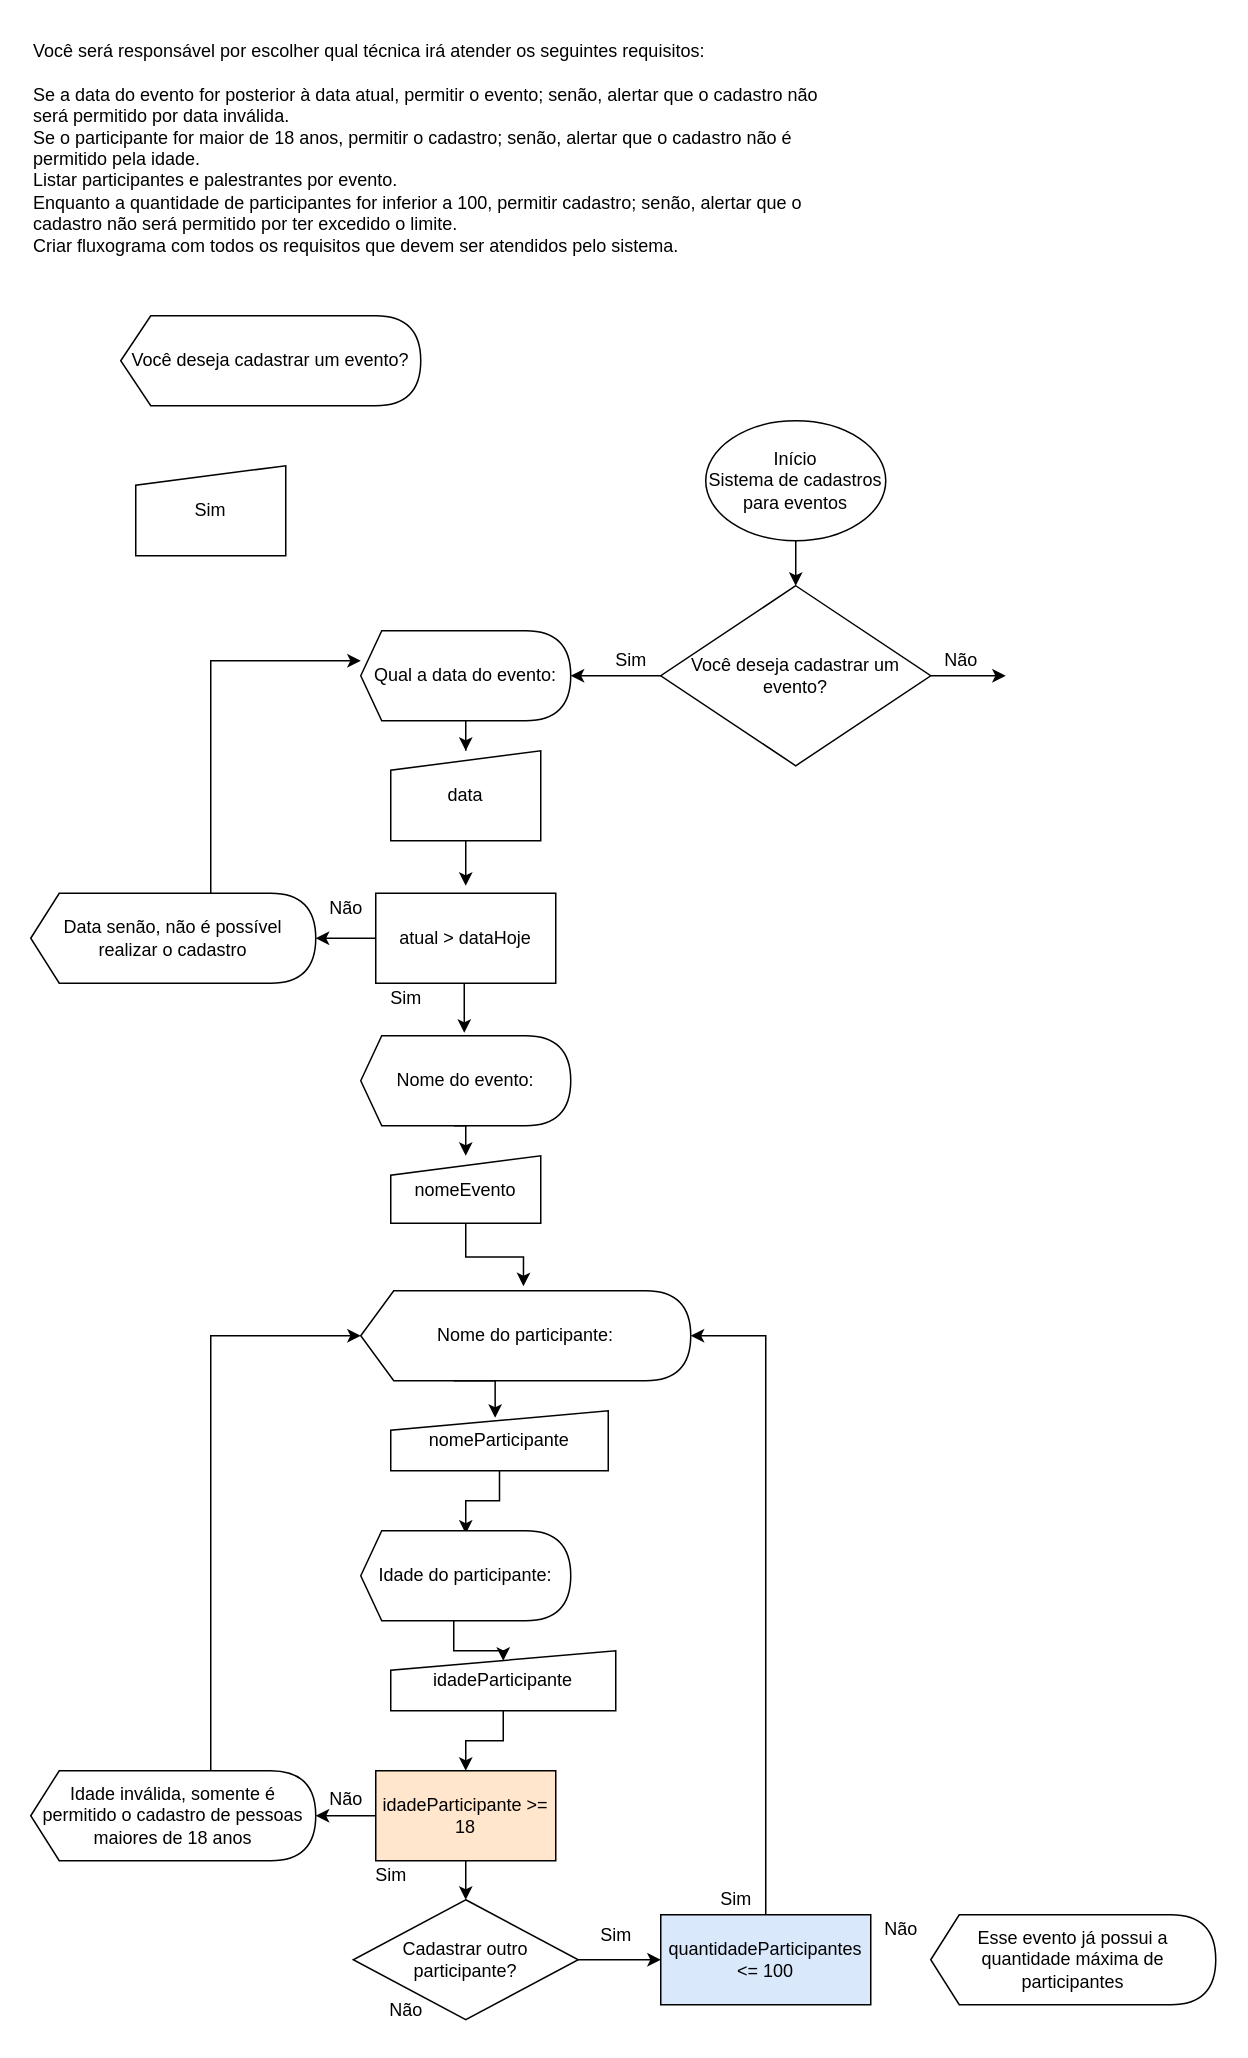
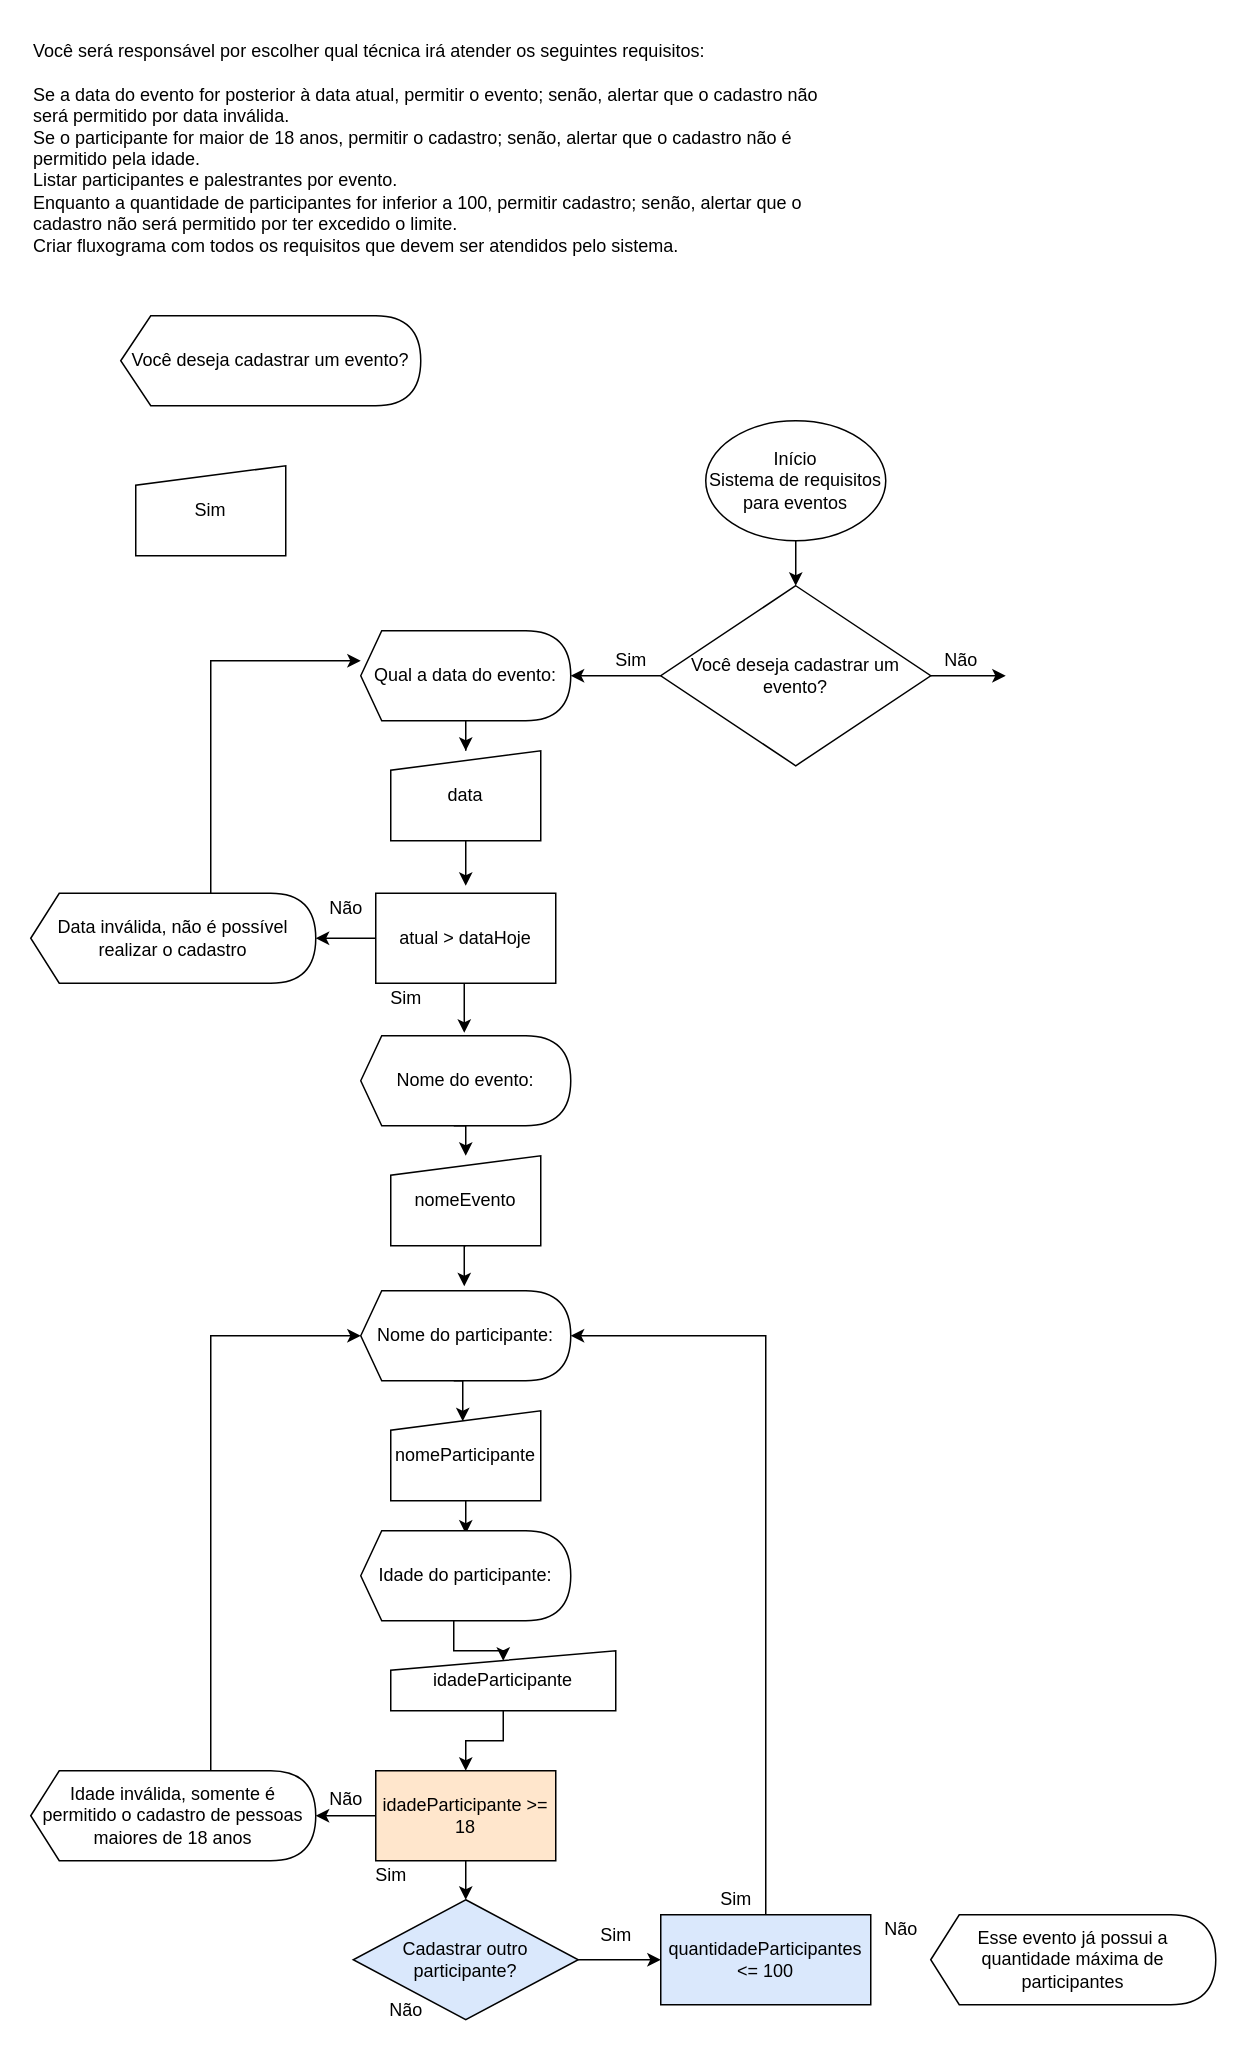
(796, 481) -> (796, 481)
(173, 938) -> (173, 938)
(466, 1190) -> (466, 1201)
(526, 1336) -> (466, 1336)
(500, 1441) -> (466, 1456)
(466, 1960) -> (466, 1960)
